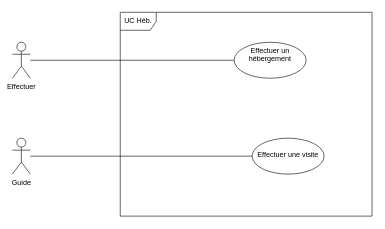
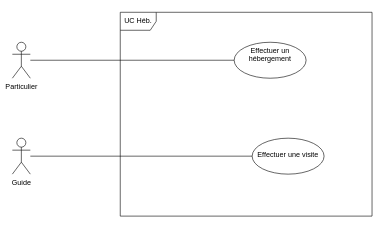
(22, 87) -> (22, 87)
